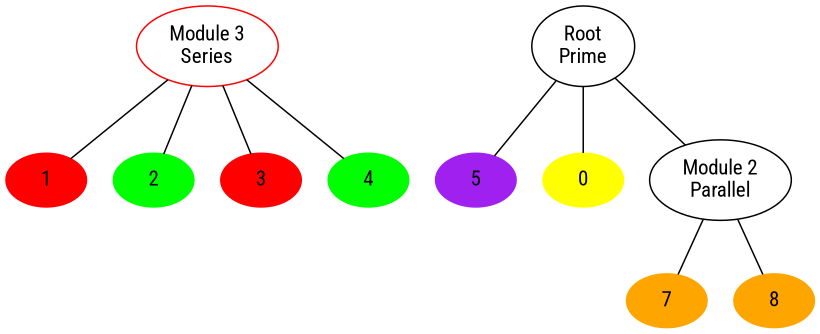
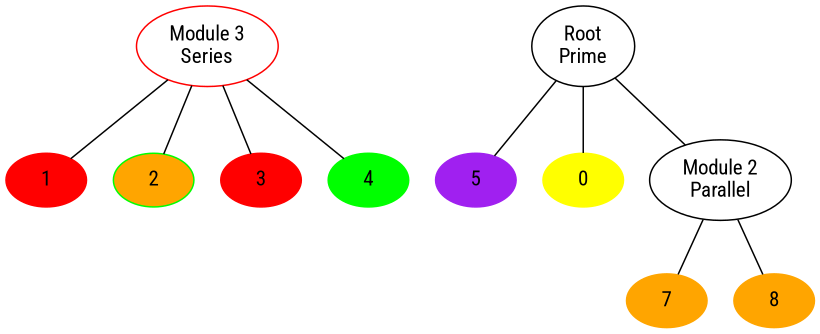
(154, 180) -> (154, 180)
